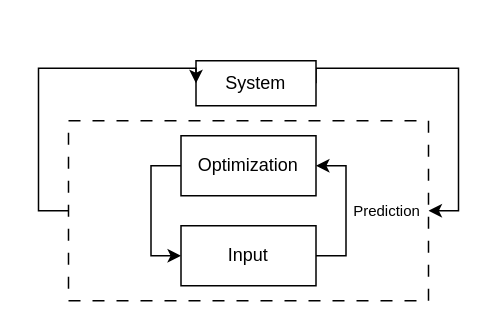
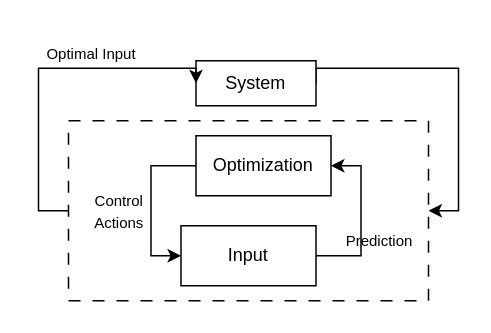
none -> (91, 53)
(248, 166) -> (263, 166)
none -> (119, 211)
(387, 211) -> (380, 241)
